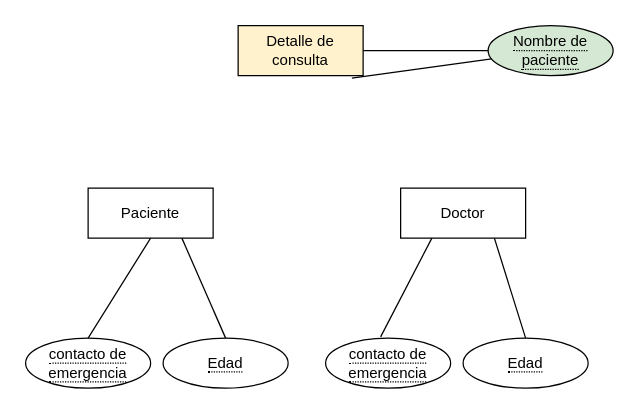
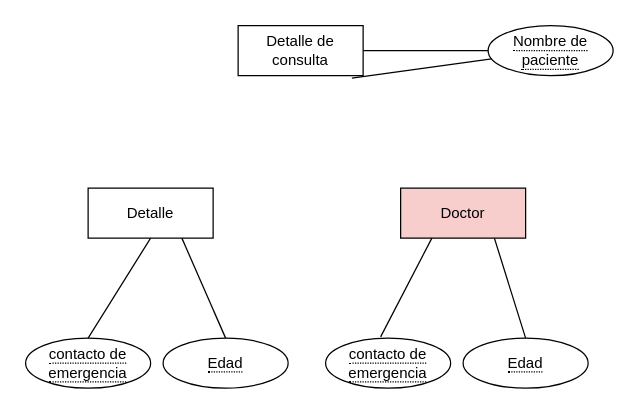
(301, 51) -> (301, 51)
(551, 51) -> (551, 51)
(151, 213) -> (151, 213)
(463, 213) -> (463, 213)
